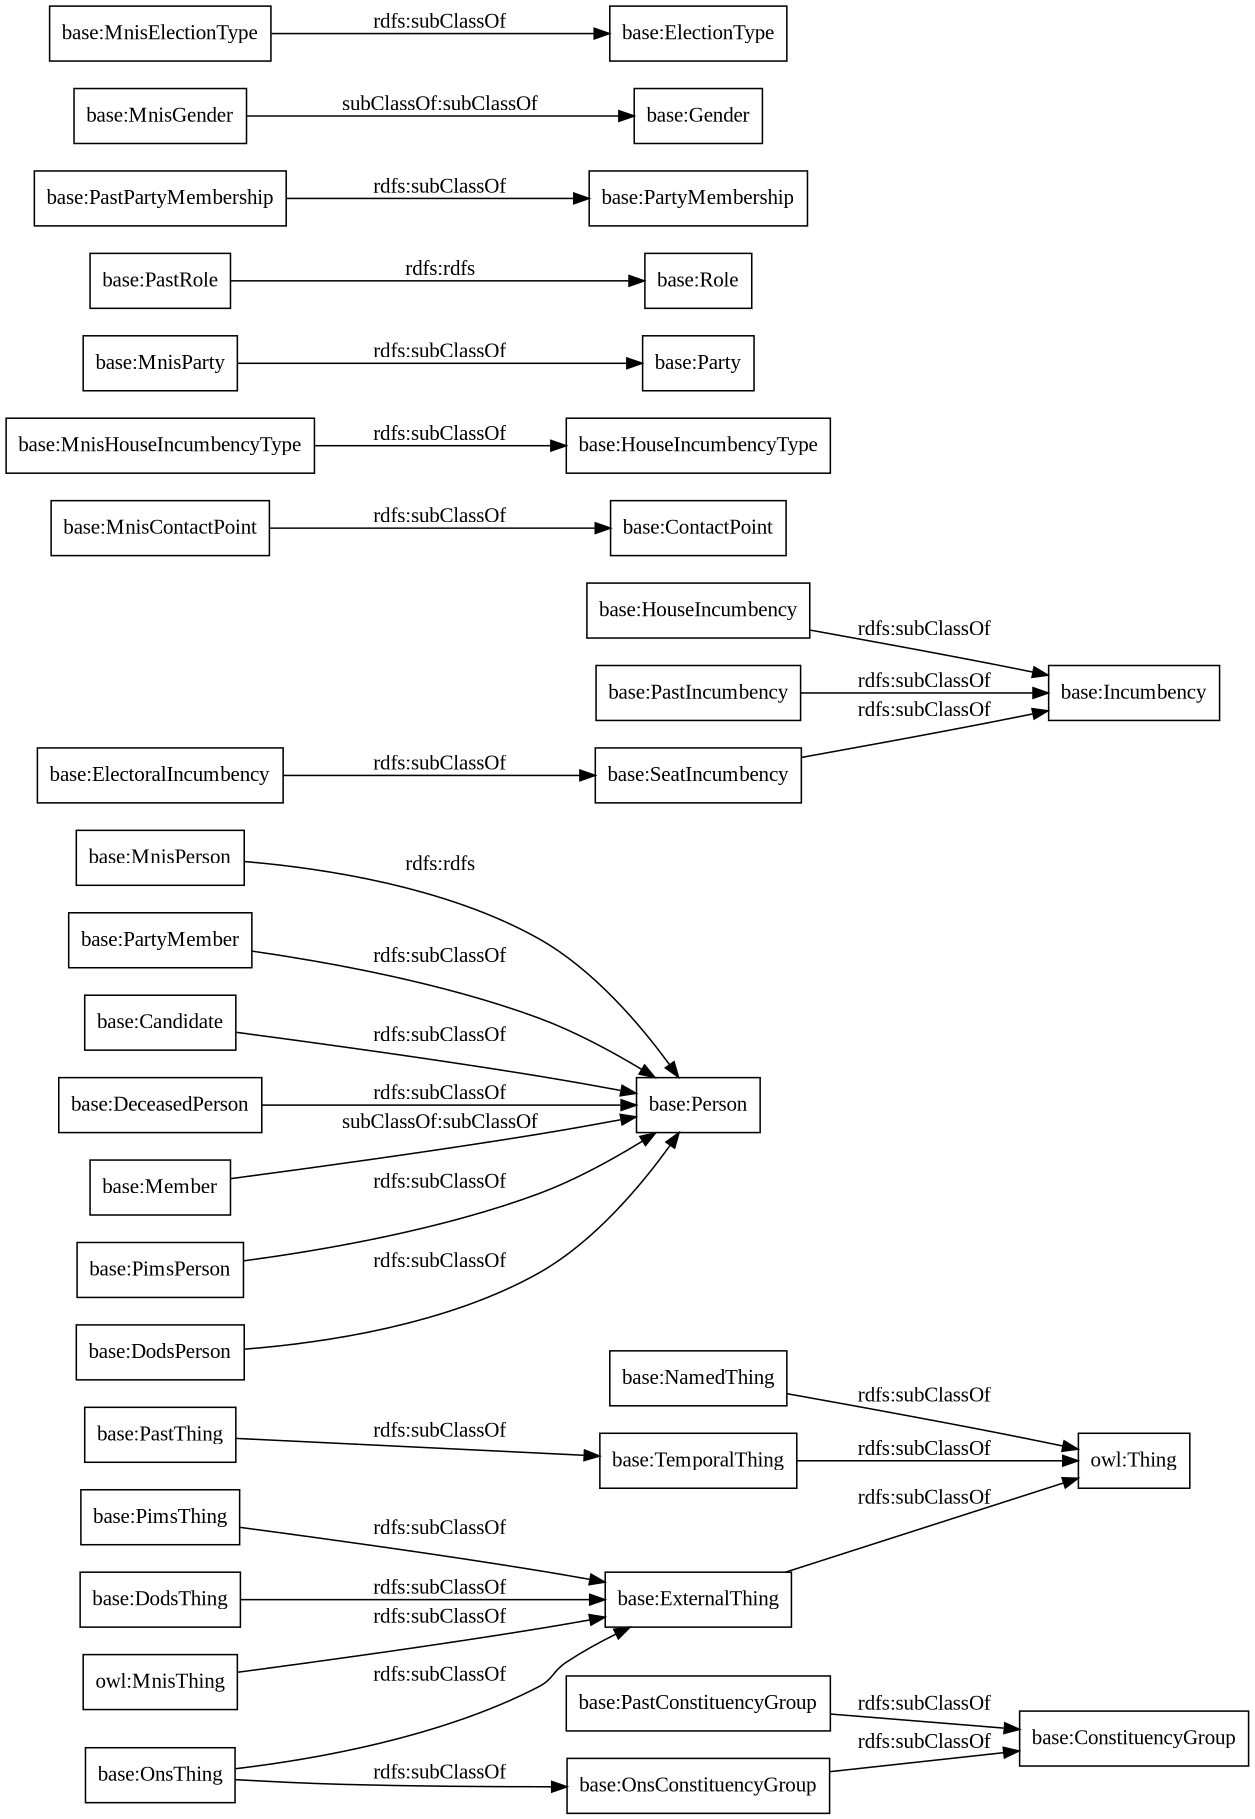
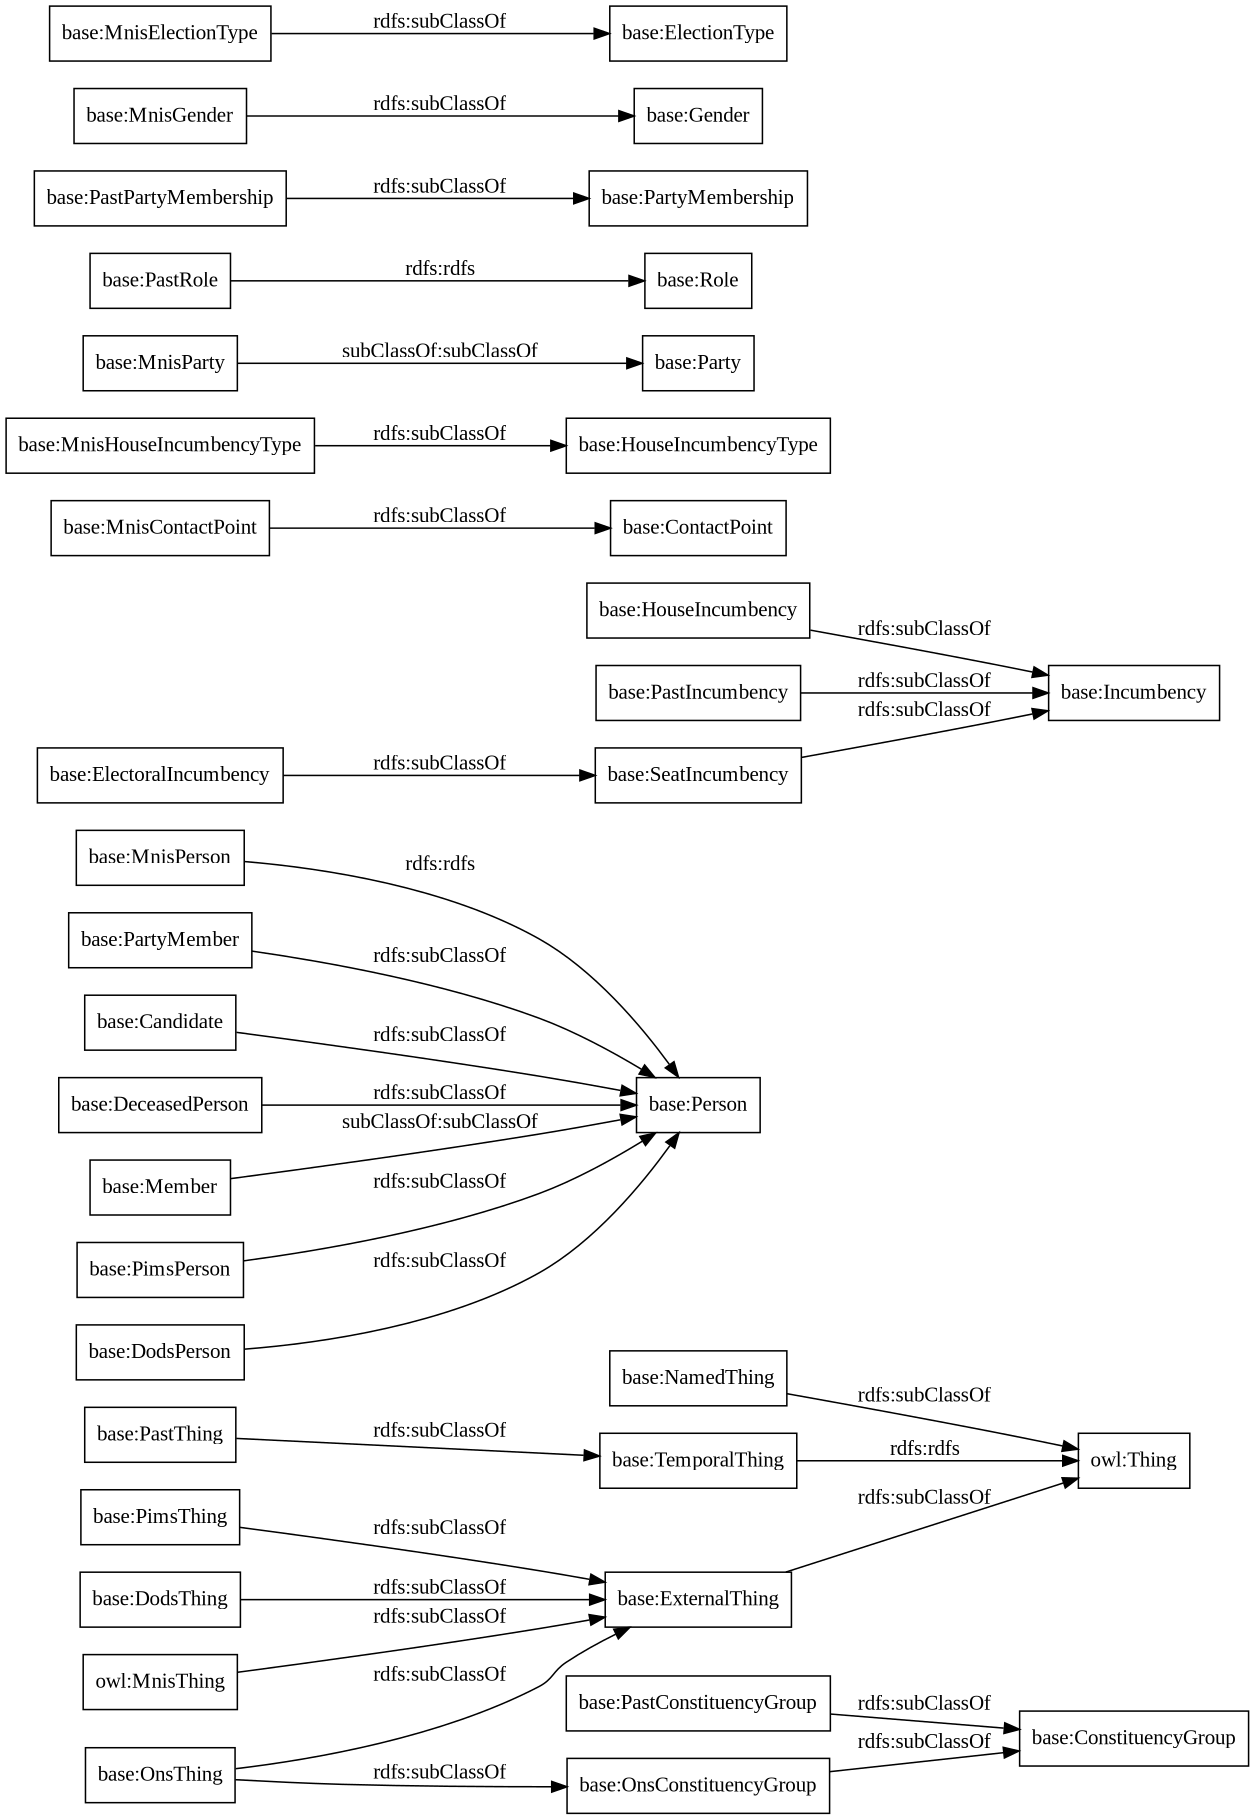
(440, 105) -> (440, 105)
(440, 352) -> (440, 352)
(925, 1449) -> (925, 1449)
